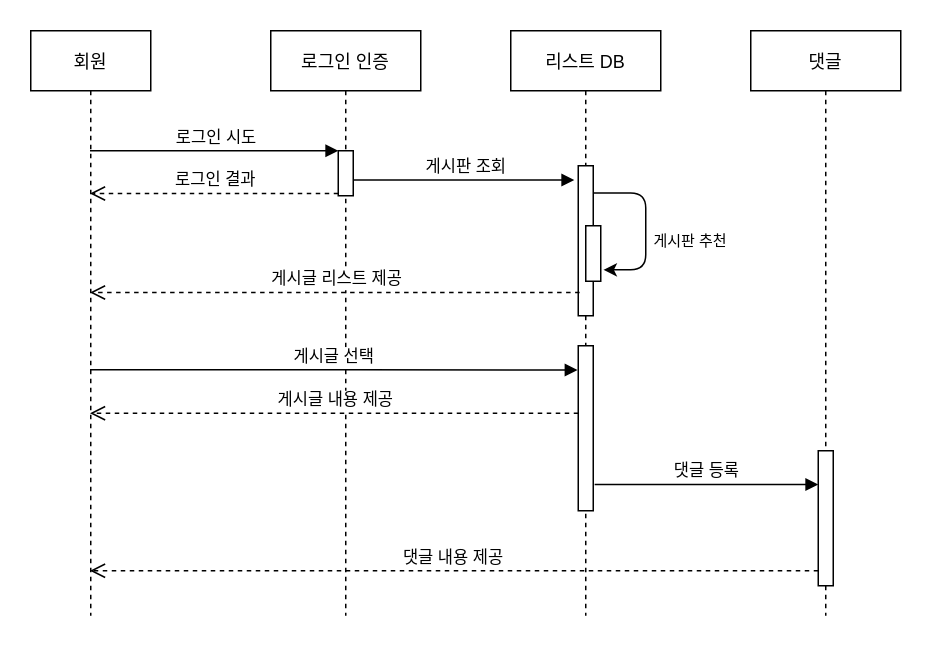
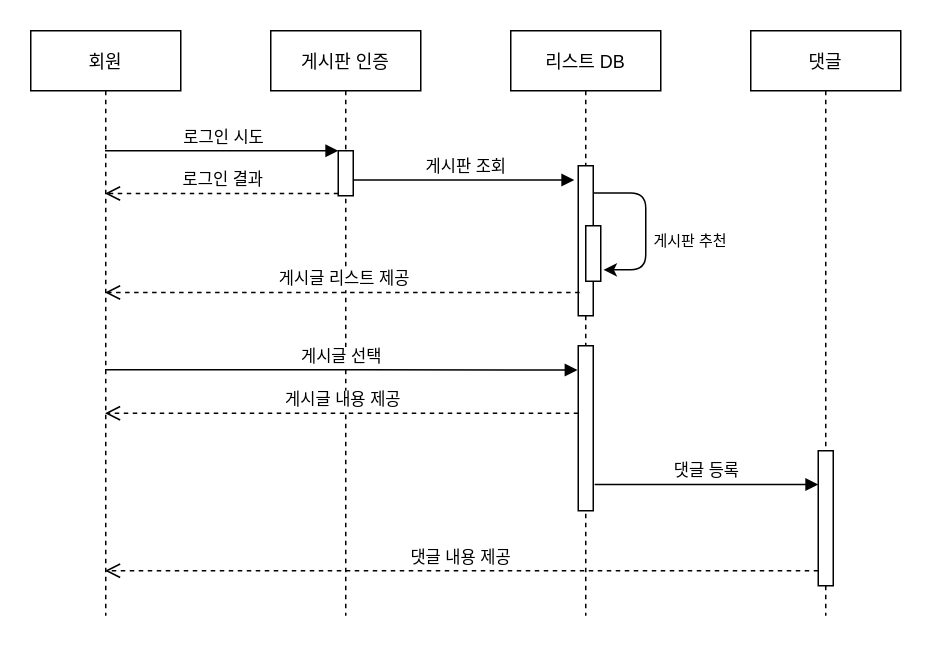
(345, 62) -> (345, 62)
(91, 323) -> (106, 323)
